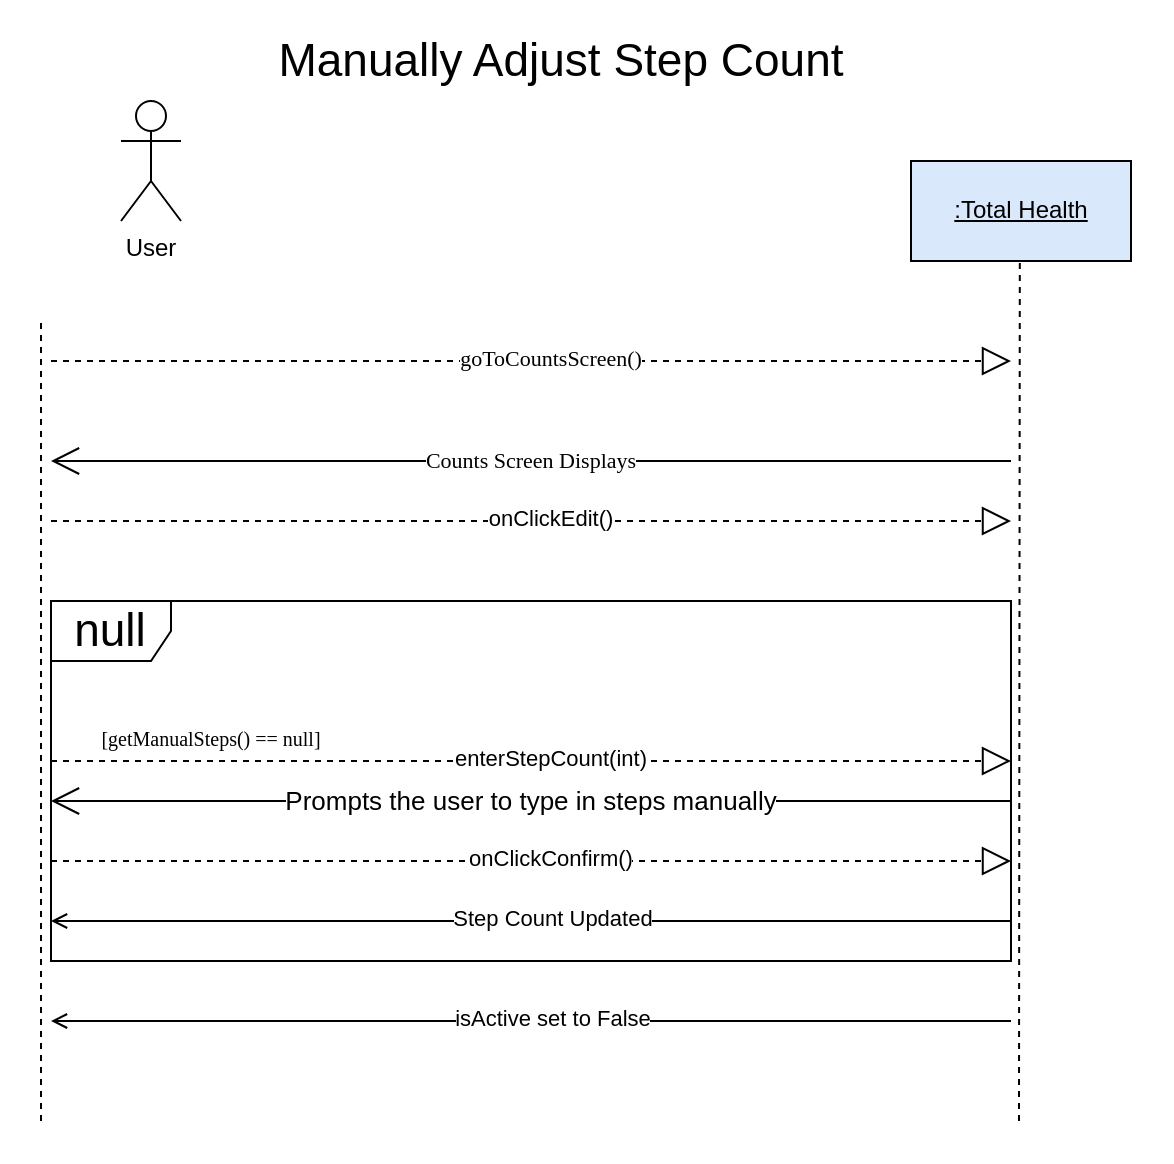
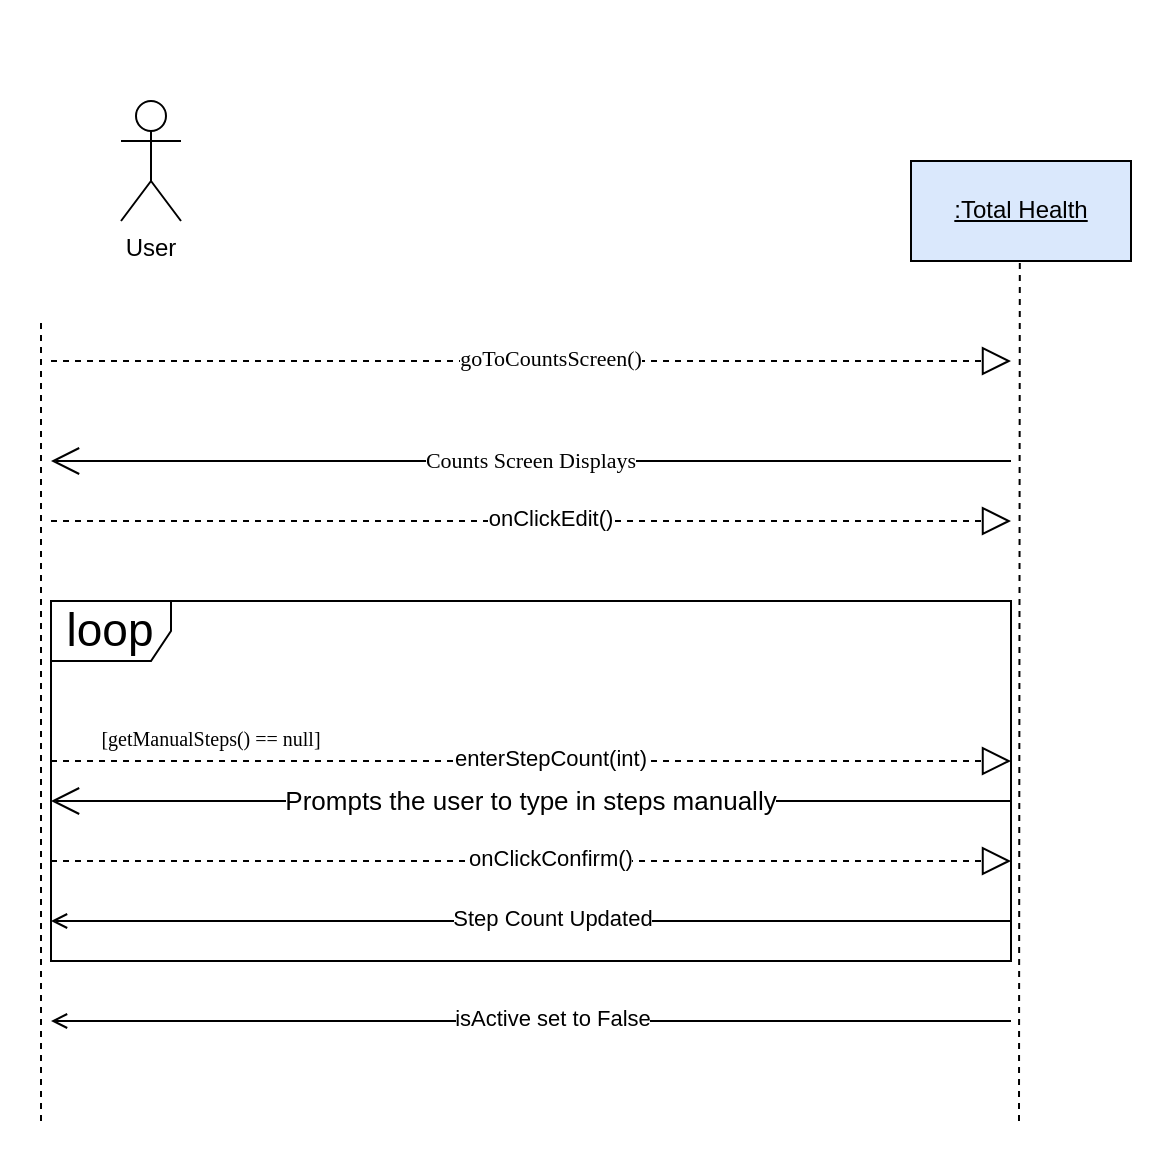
(561, 61) -> none
(111, 631) -> (111, 631)
